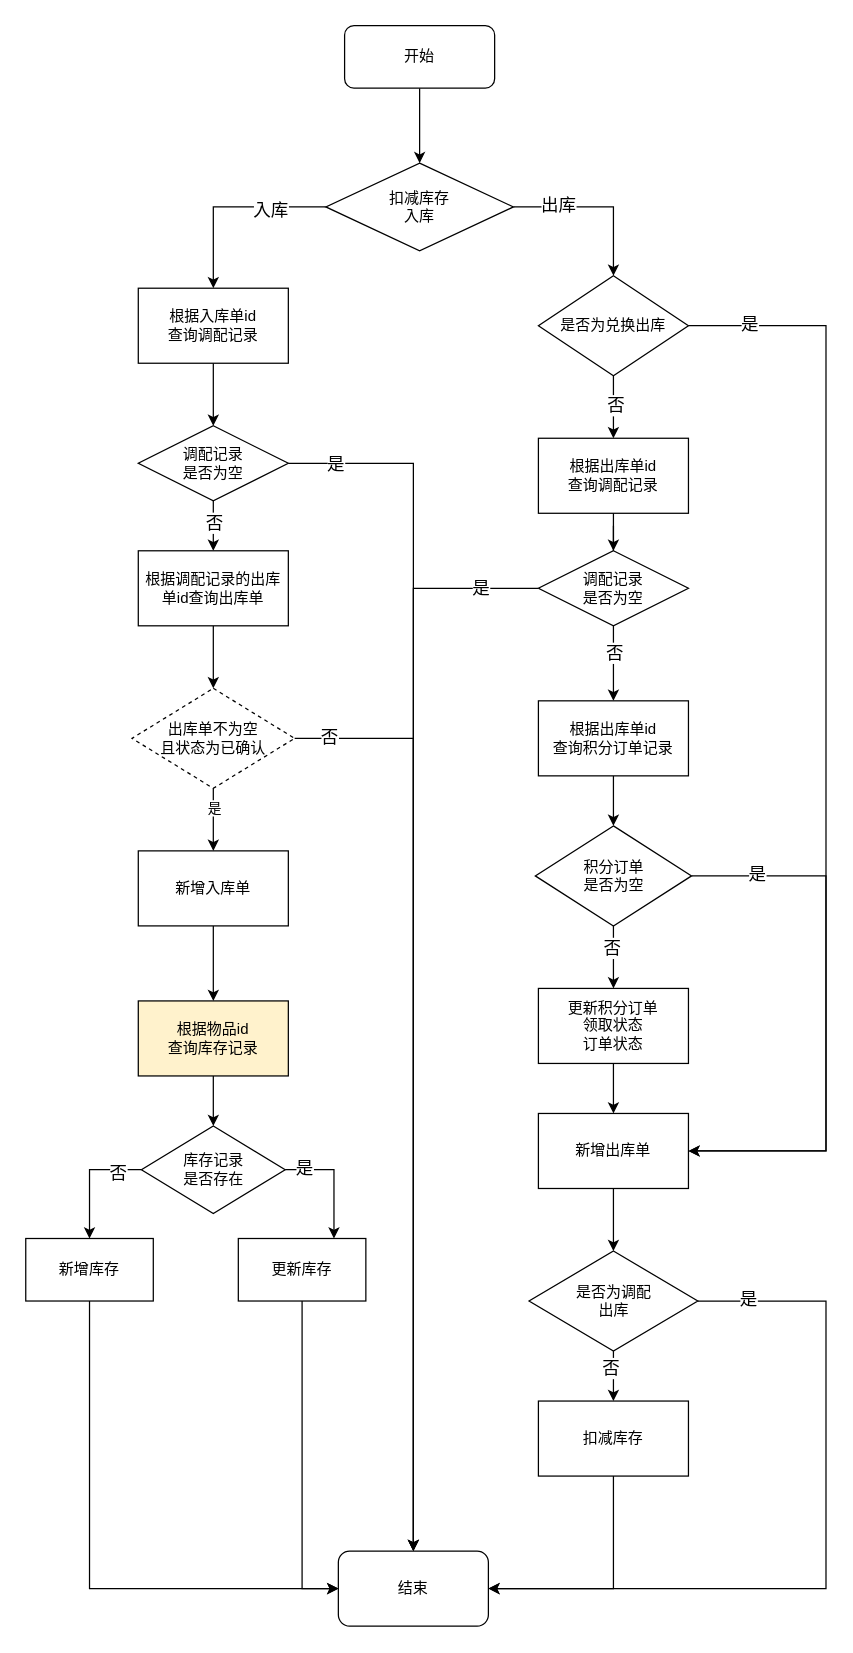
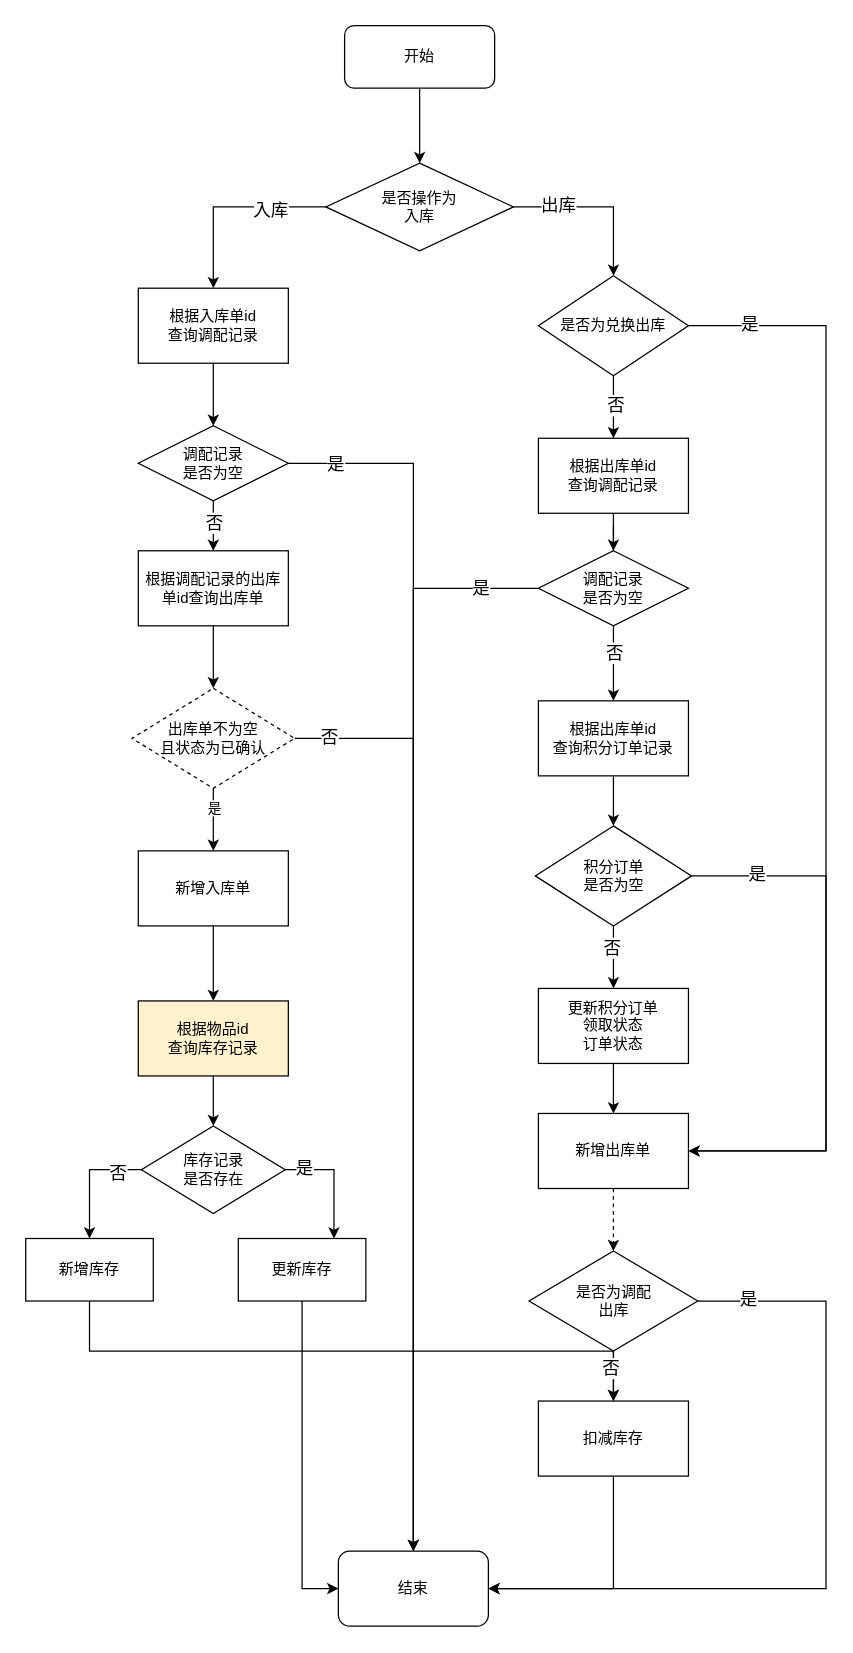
(419, 207) -> (419, 207)
(613, 1215) -> (613, 1215)
(89, 1572) -> (349, 1351)
